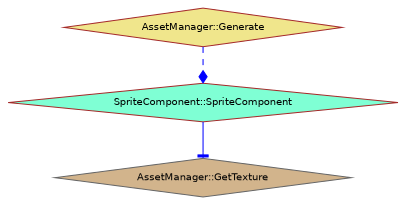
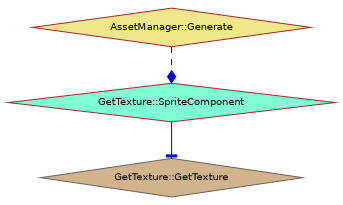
(203, 103) -> (172, 103)
(203, 178) -> (172, 178)
